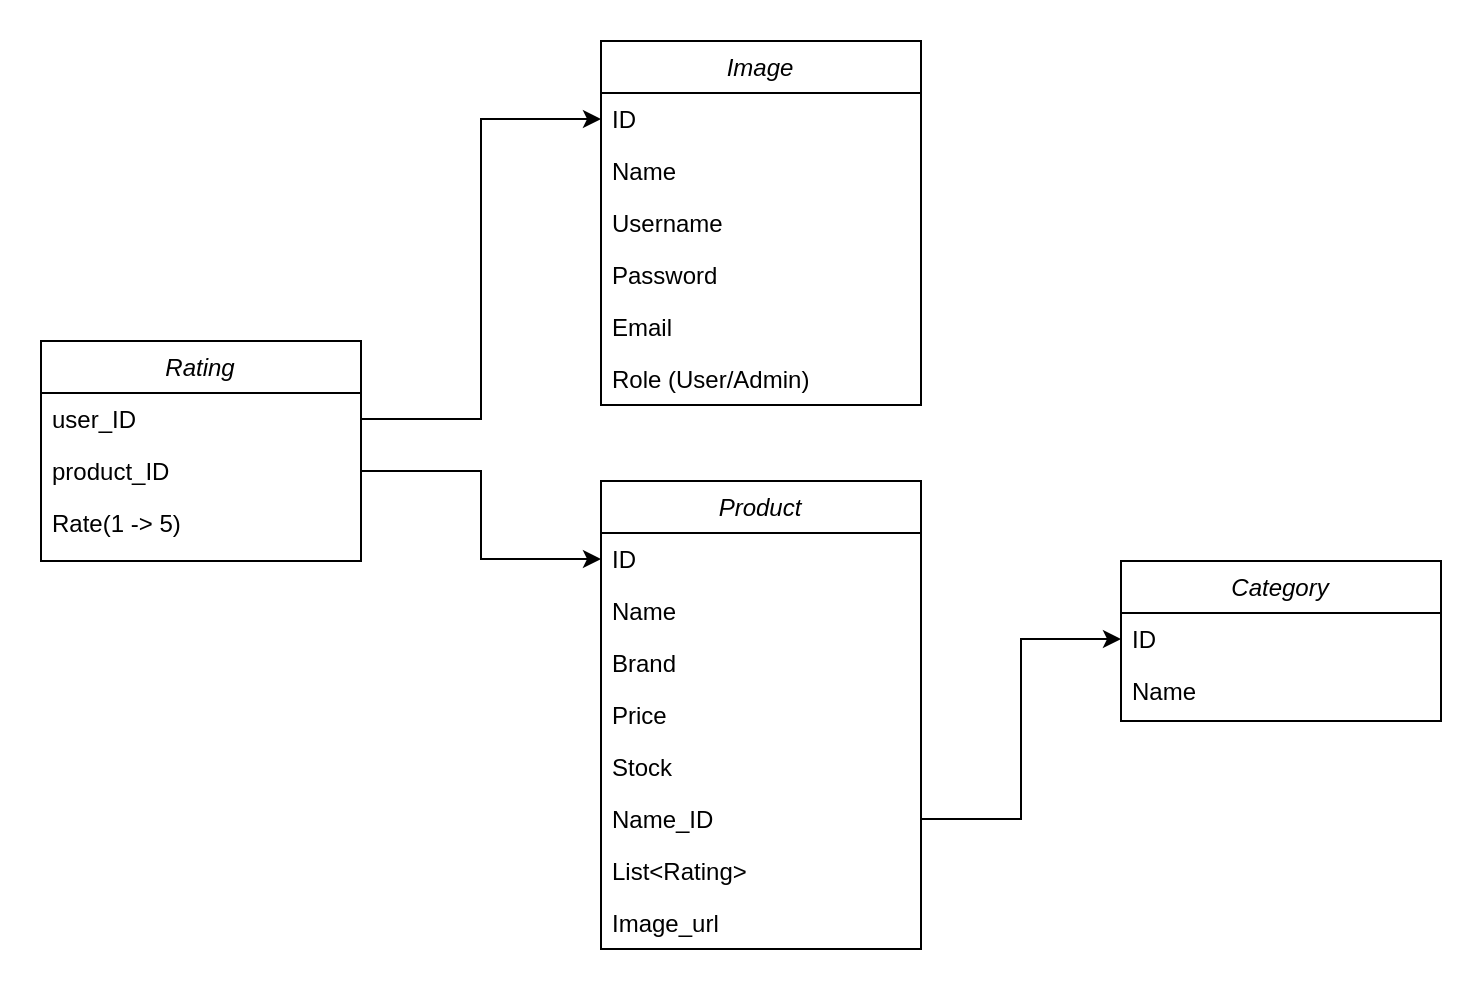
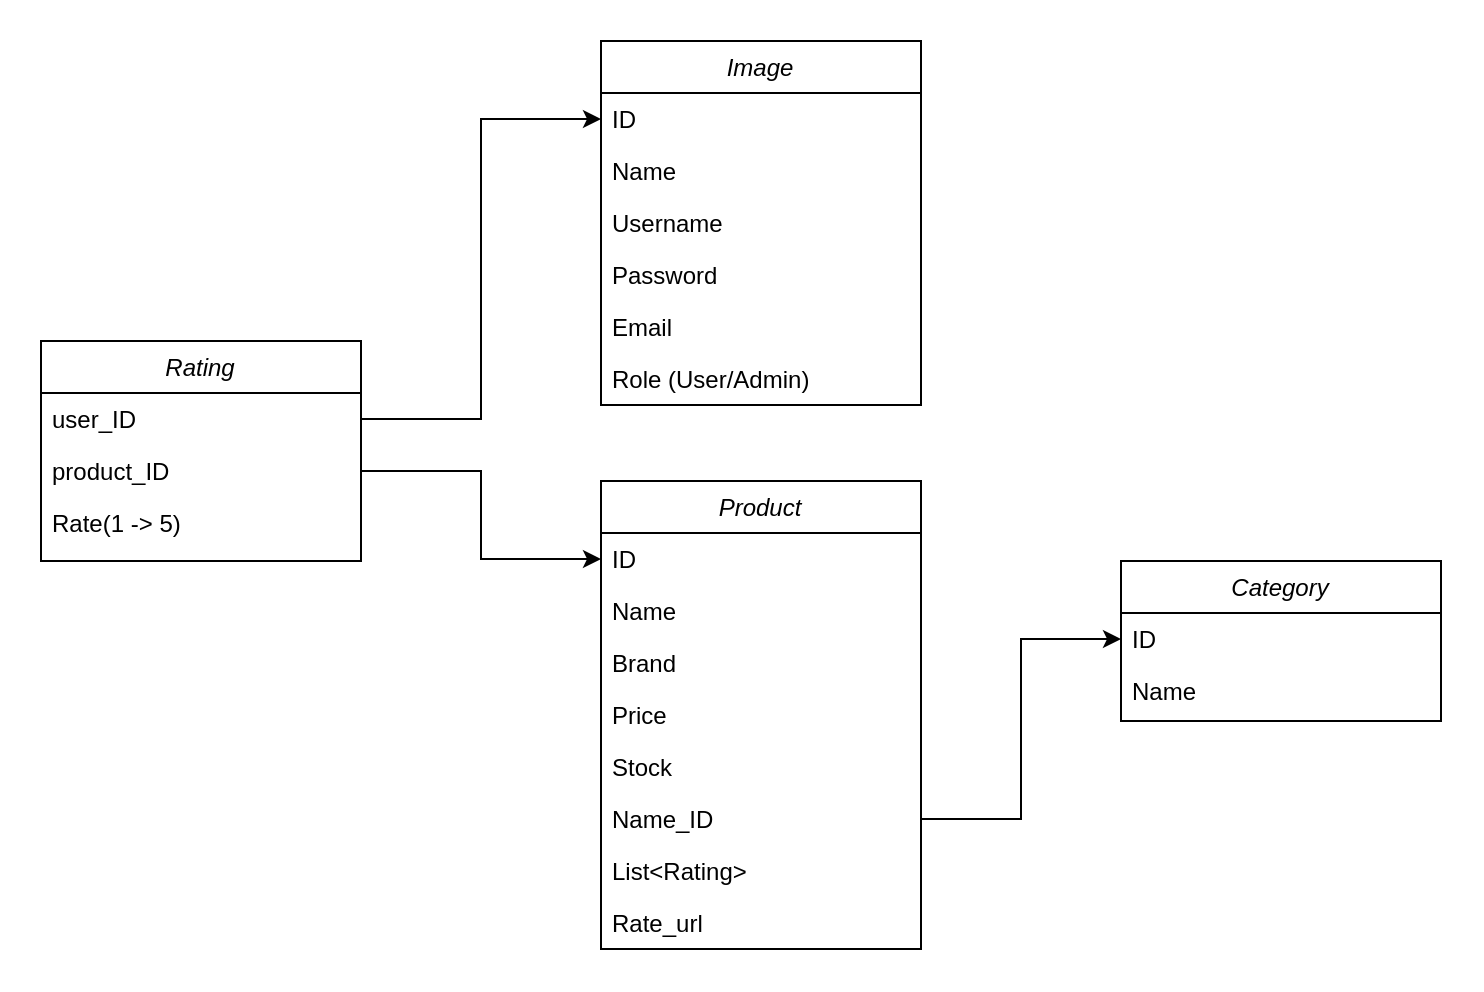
(669, 924) -> (663, 924)
